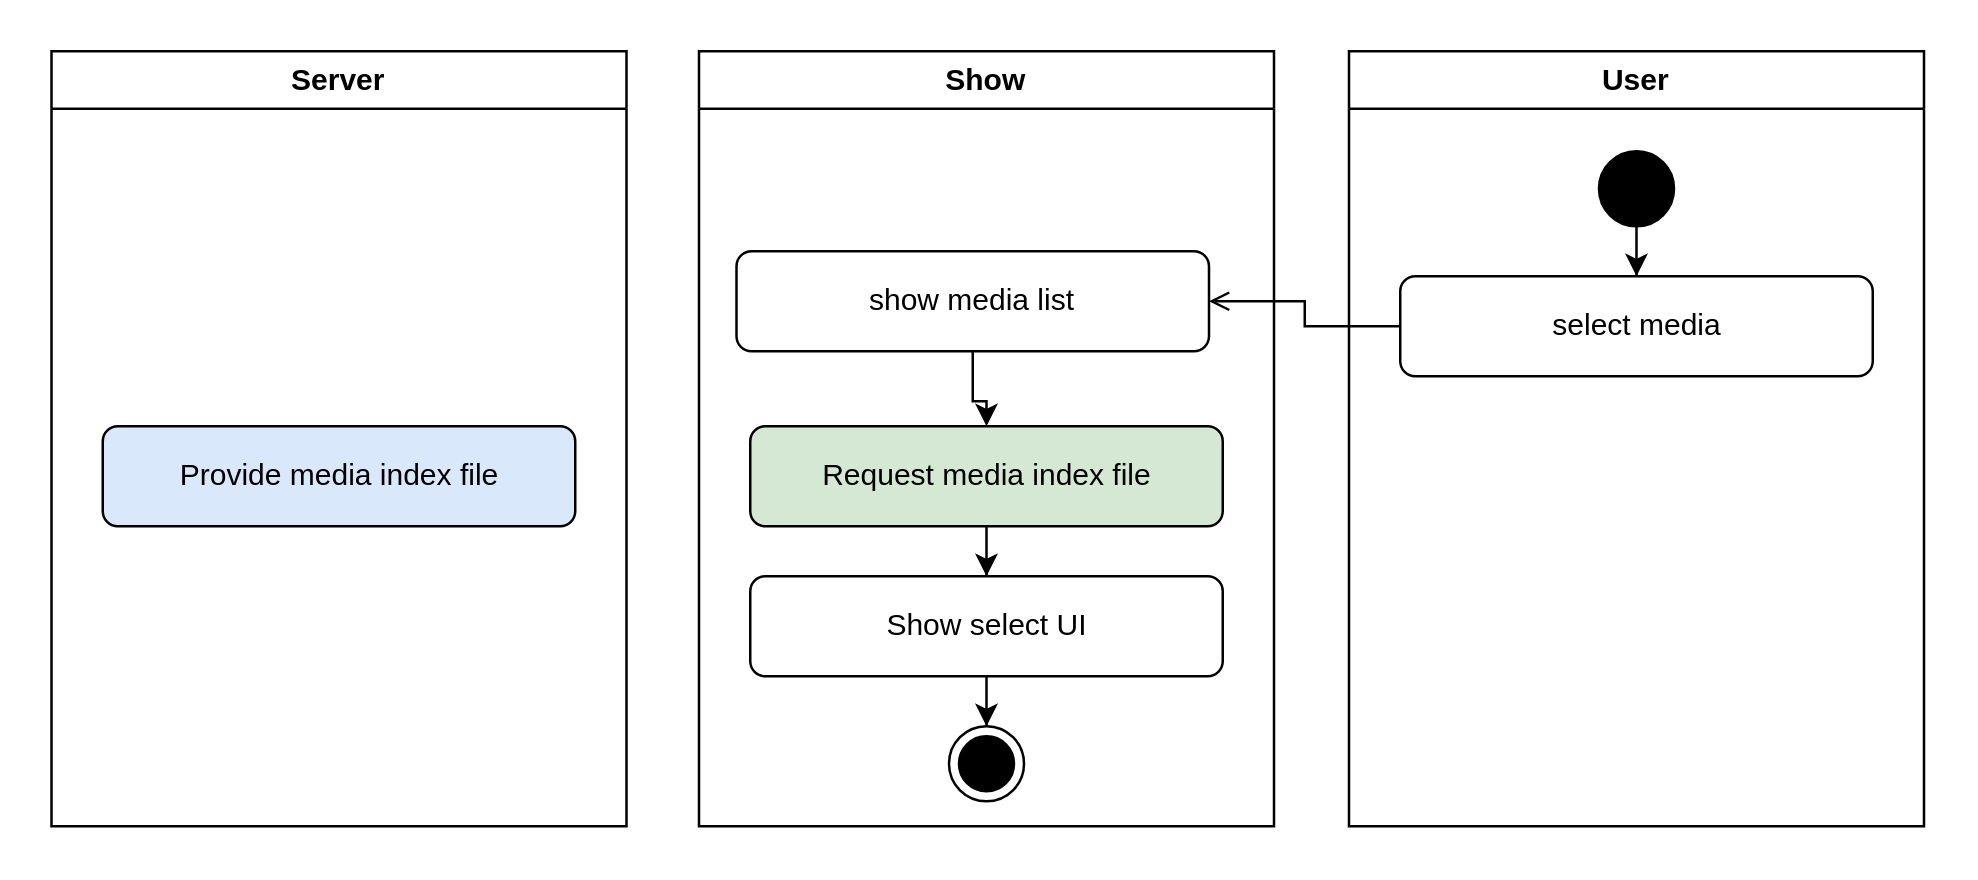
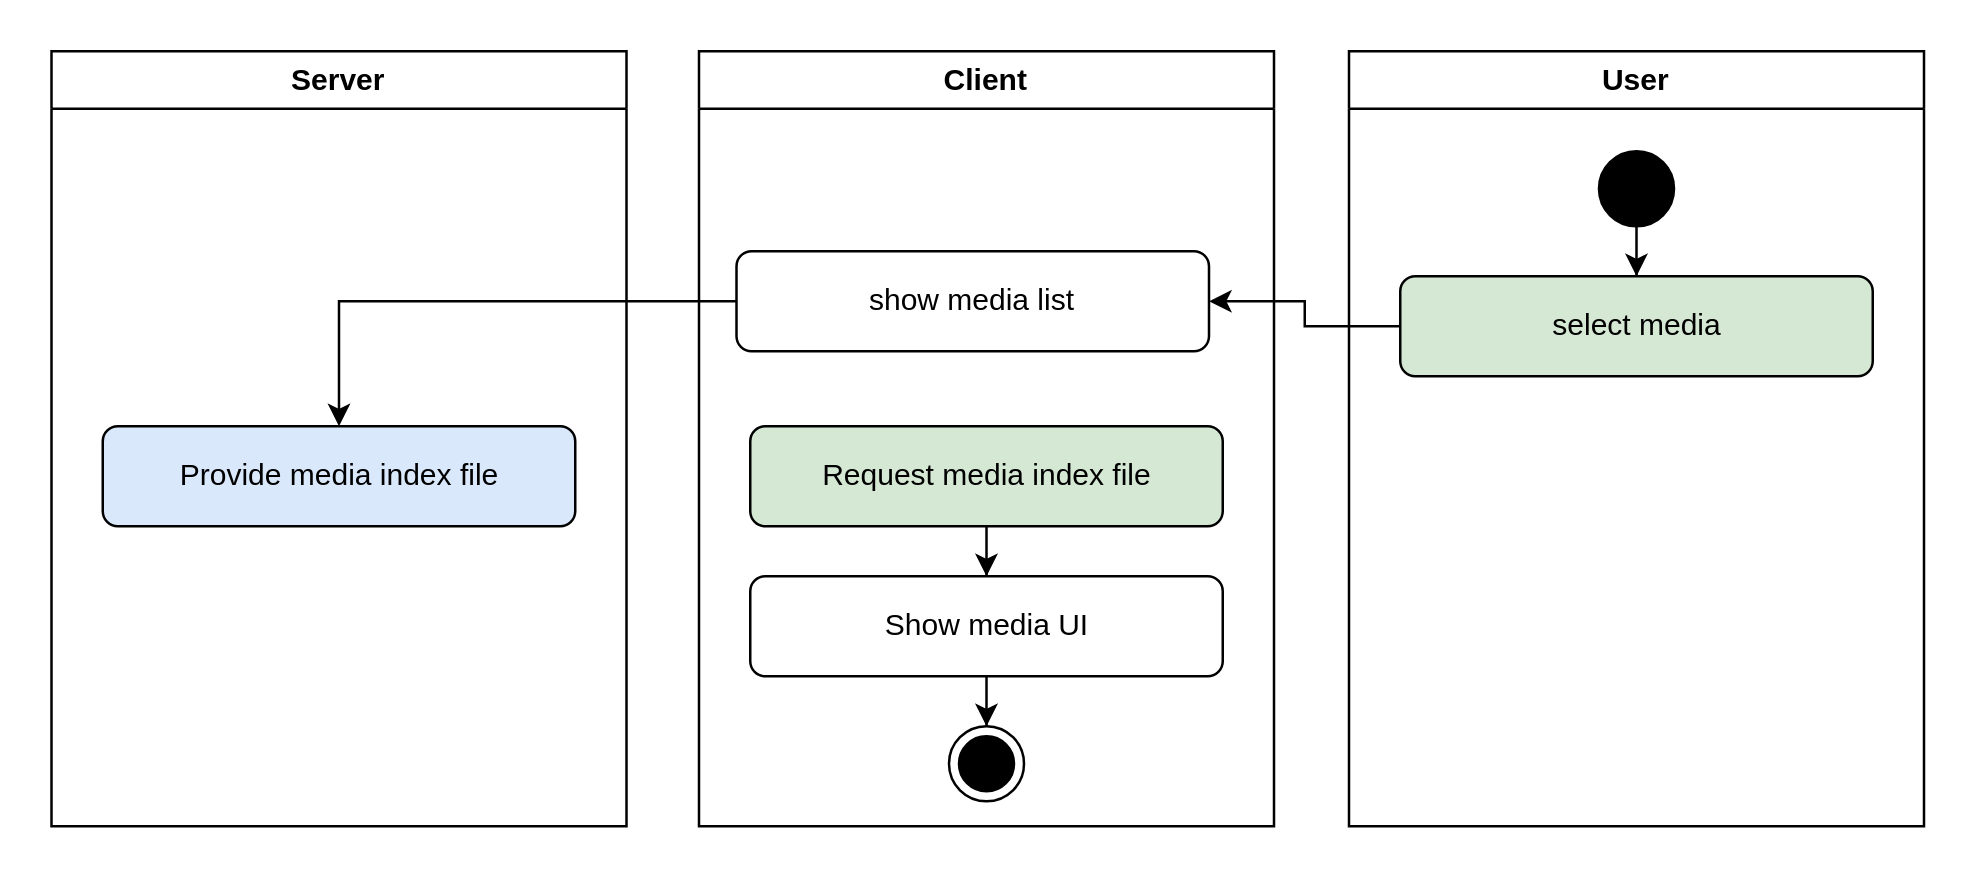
(986, 81) -> (986, 81)
(1222, 301) -> (1227, 301)
(1636, 326) -> (1636, 326)
(973, 387) -> (426, 301)
(988, 626) -> (988, 626)
